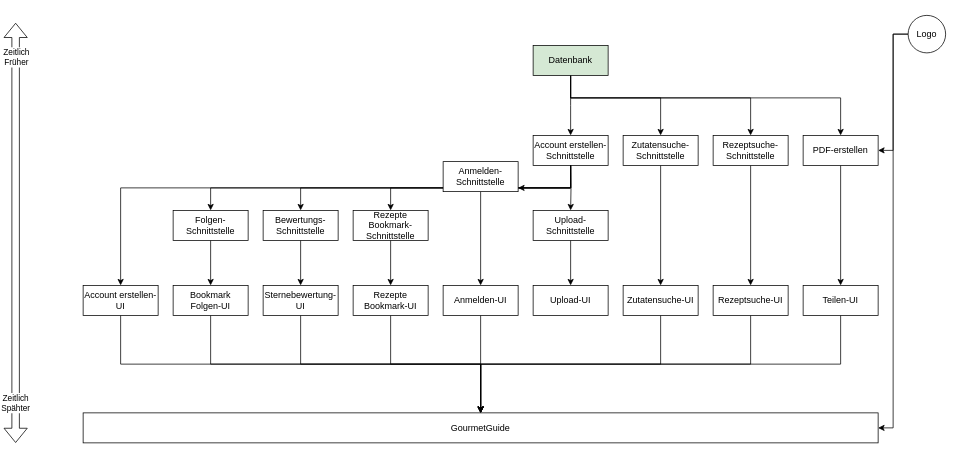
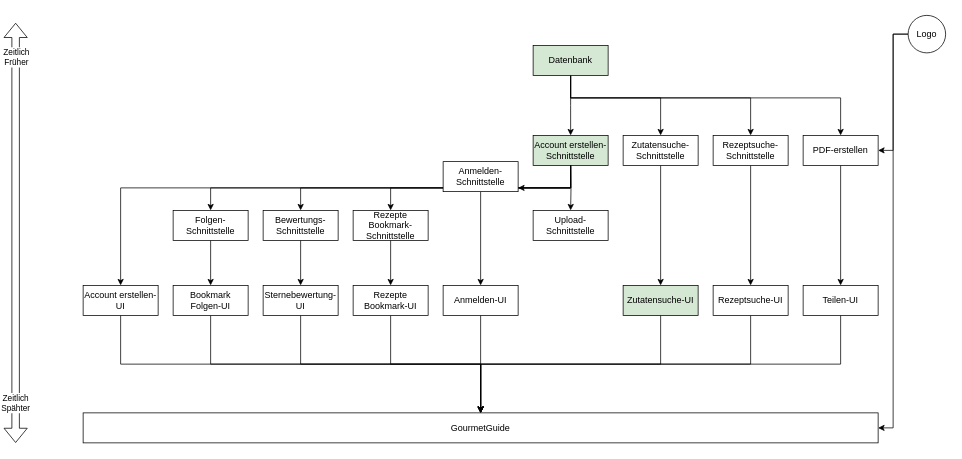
(570, 150) -> (570, 150)
(570, 260) -> none
(570, 300) -> none
(660, 300) -> (660, 300)
